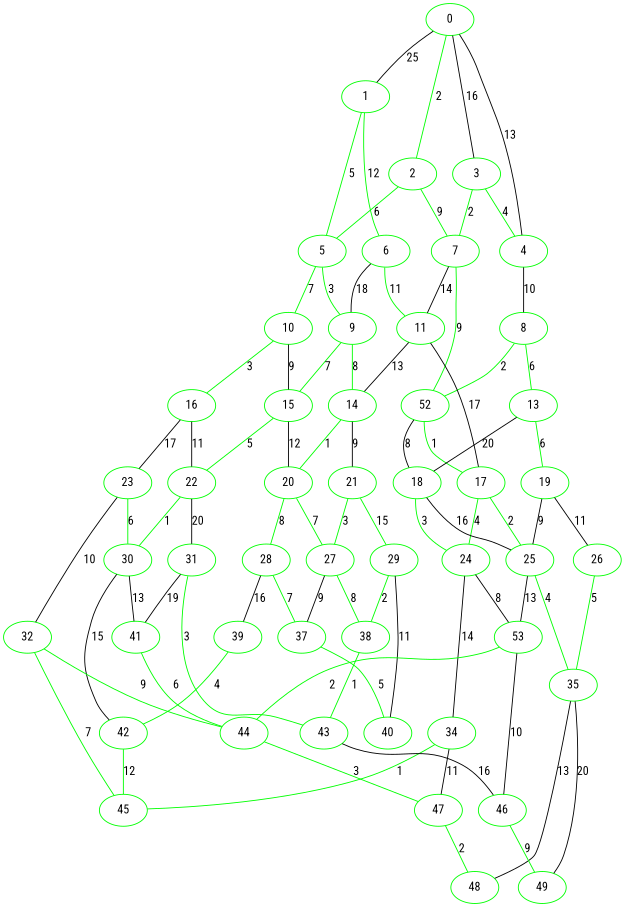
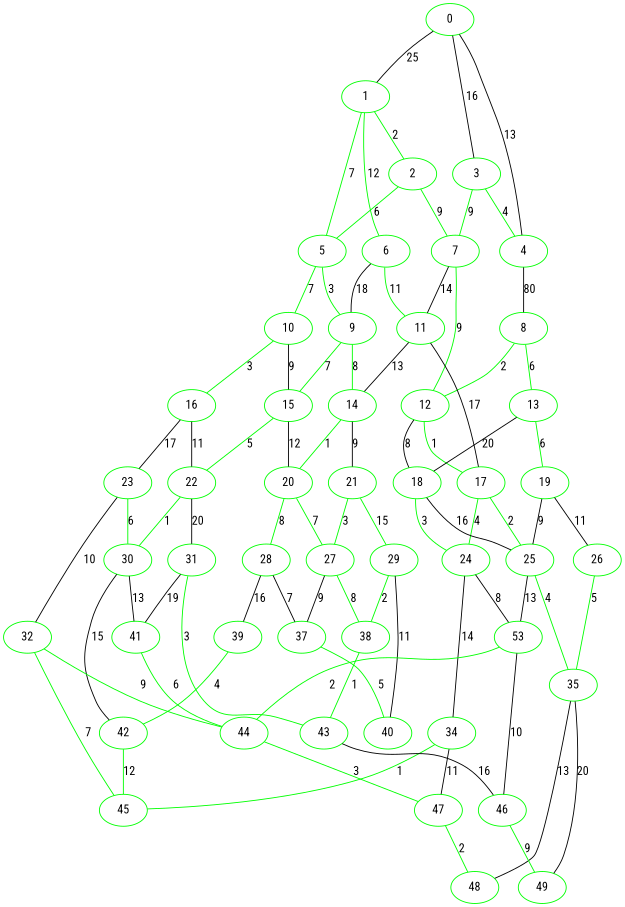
(431, 97) -> (389, 135)
(352, 174) -> (352, 174)
(471, 213) -> (471, 213)
(530, 290) -> (530, 290)
(425, 406) -> (425, 406)
(284, 599) -> (284, 599)
